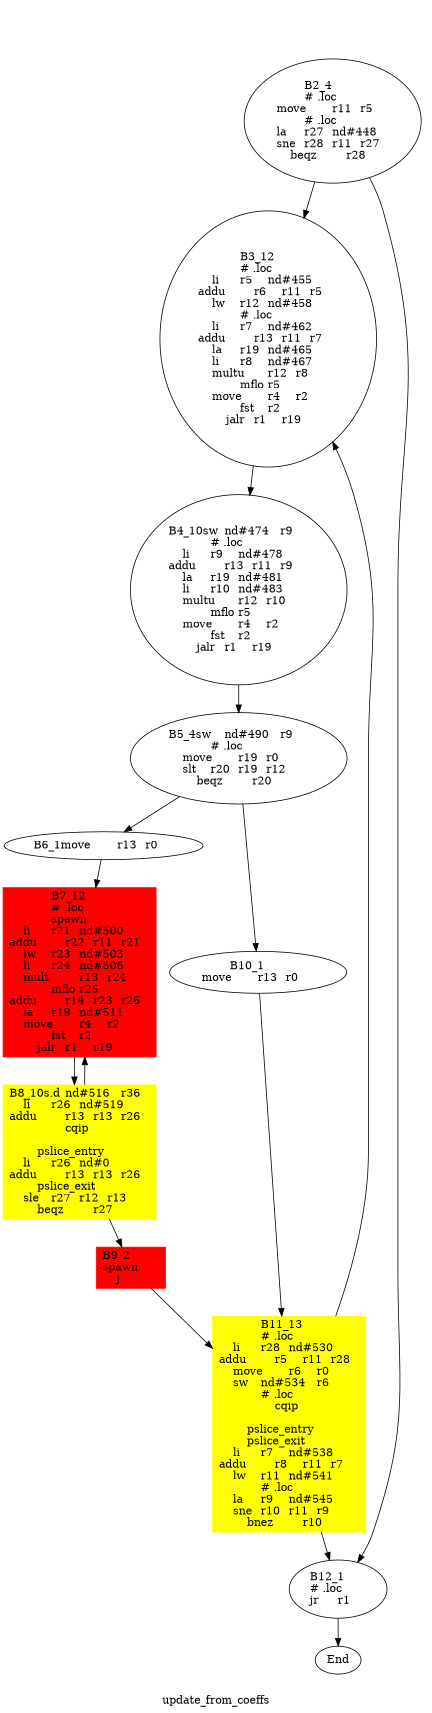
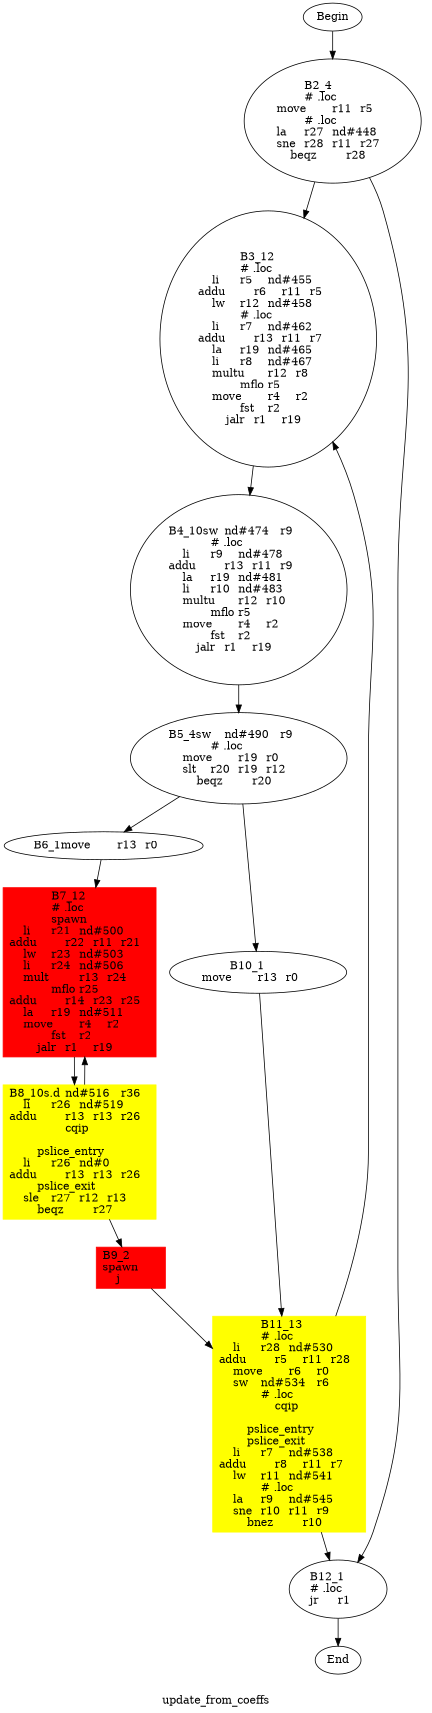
none -> (333, 17)
